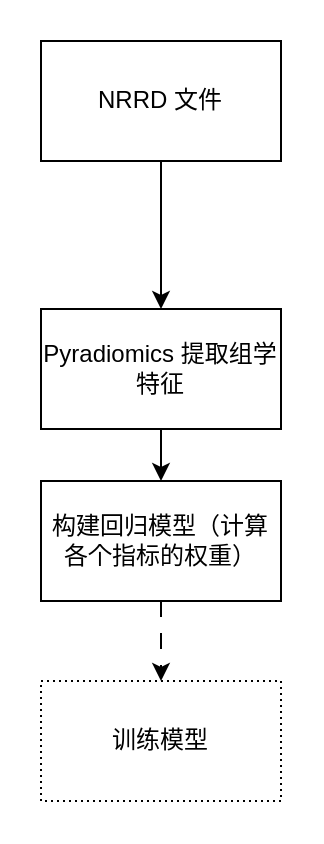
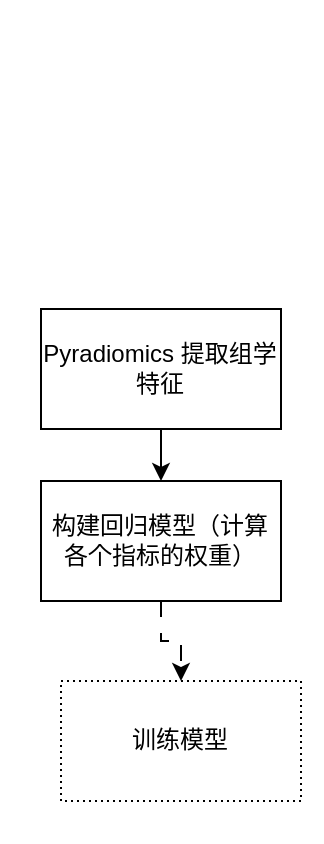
(161, 101) -> none
(161, 228) -> none
(161, 741) -> (181, 741)
